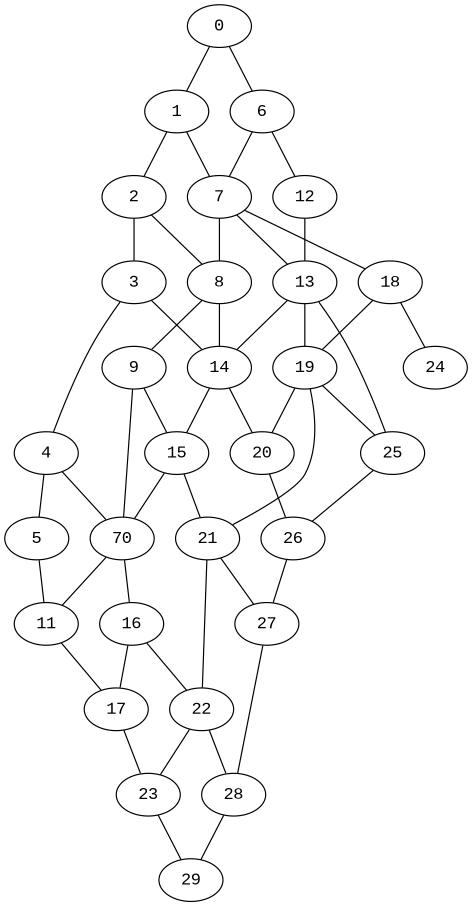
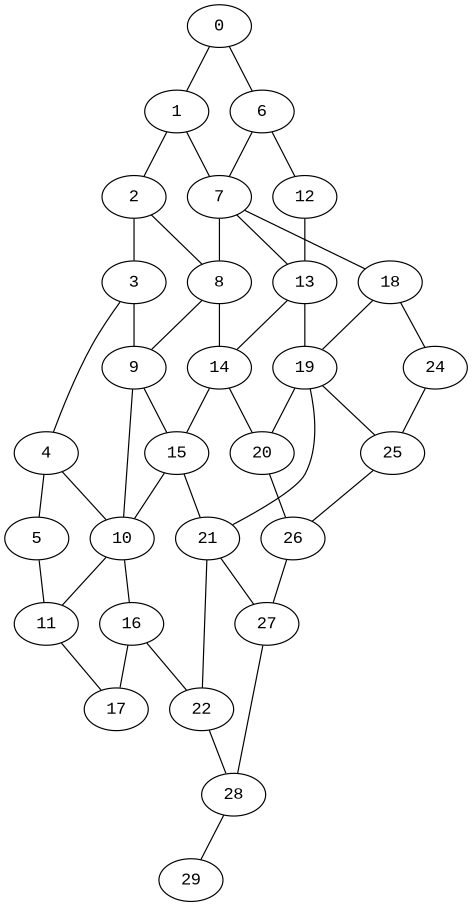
(172, 320) -> (134, 325)
(357, 365) -> (414, 410)
(122, 538) -> (122, 538)
(148, 795) -> none
